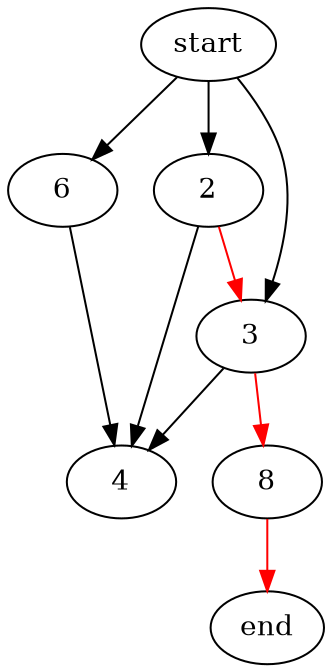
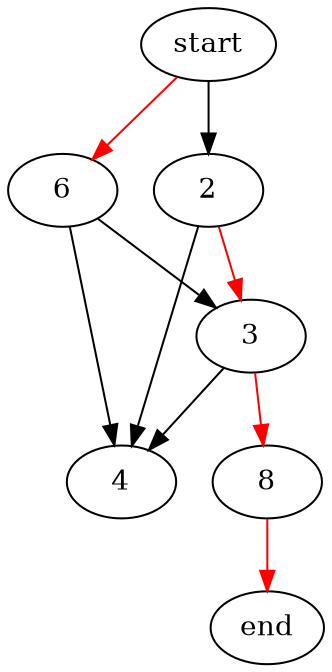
(142, 111) -> (142, 111)
(286, 174) -> (149, 257)
